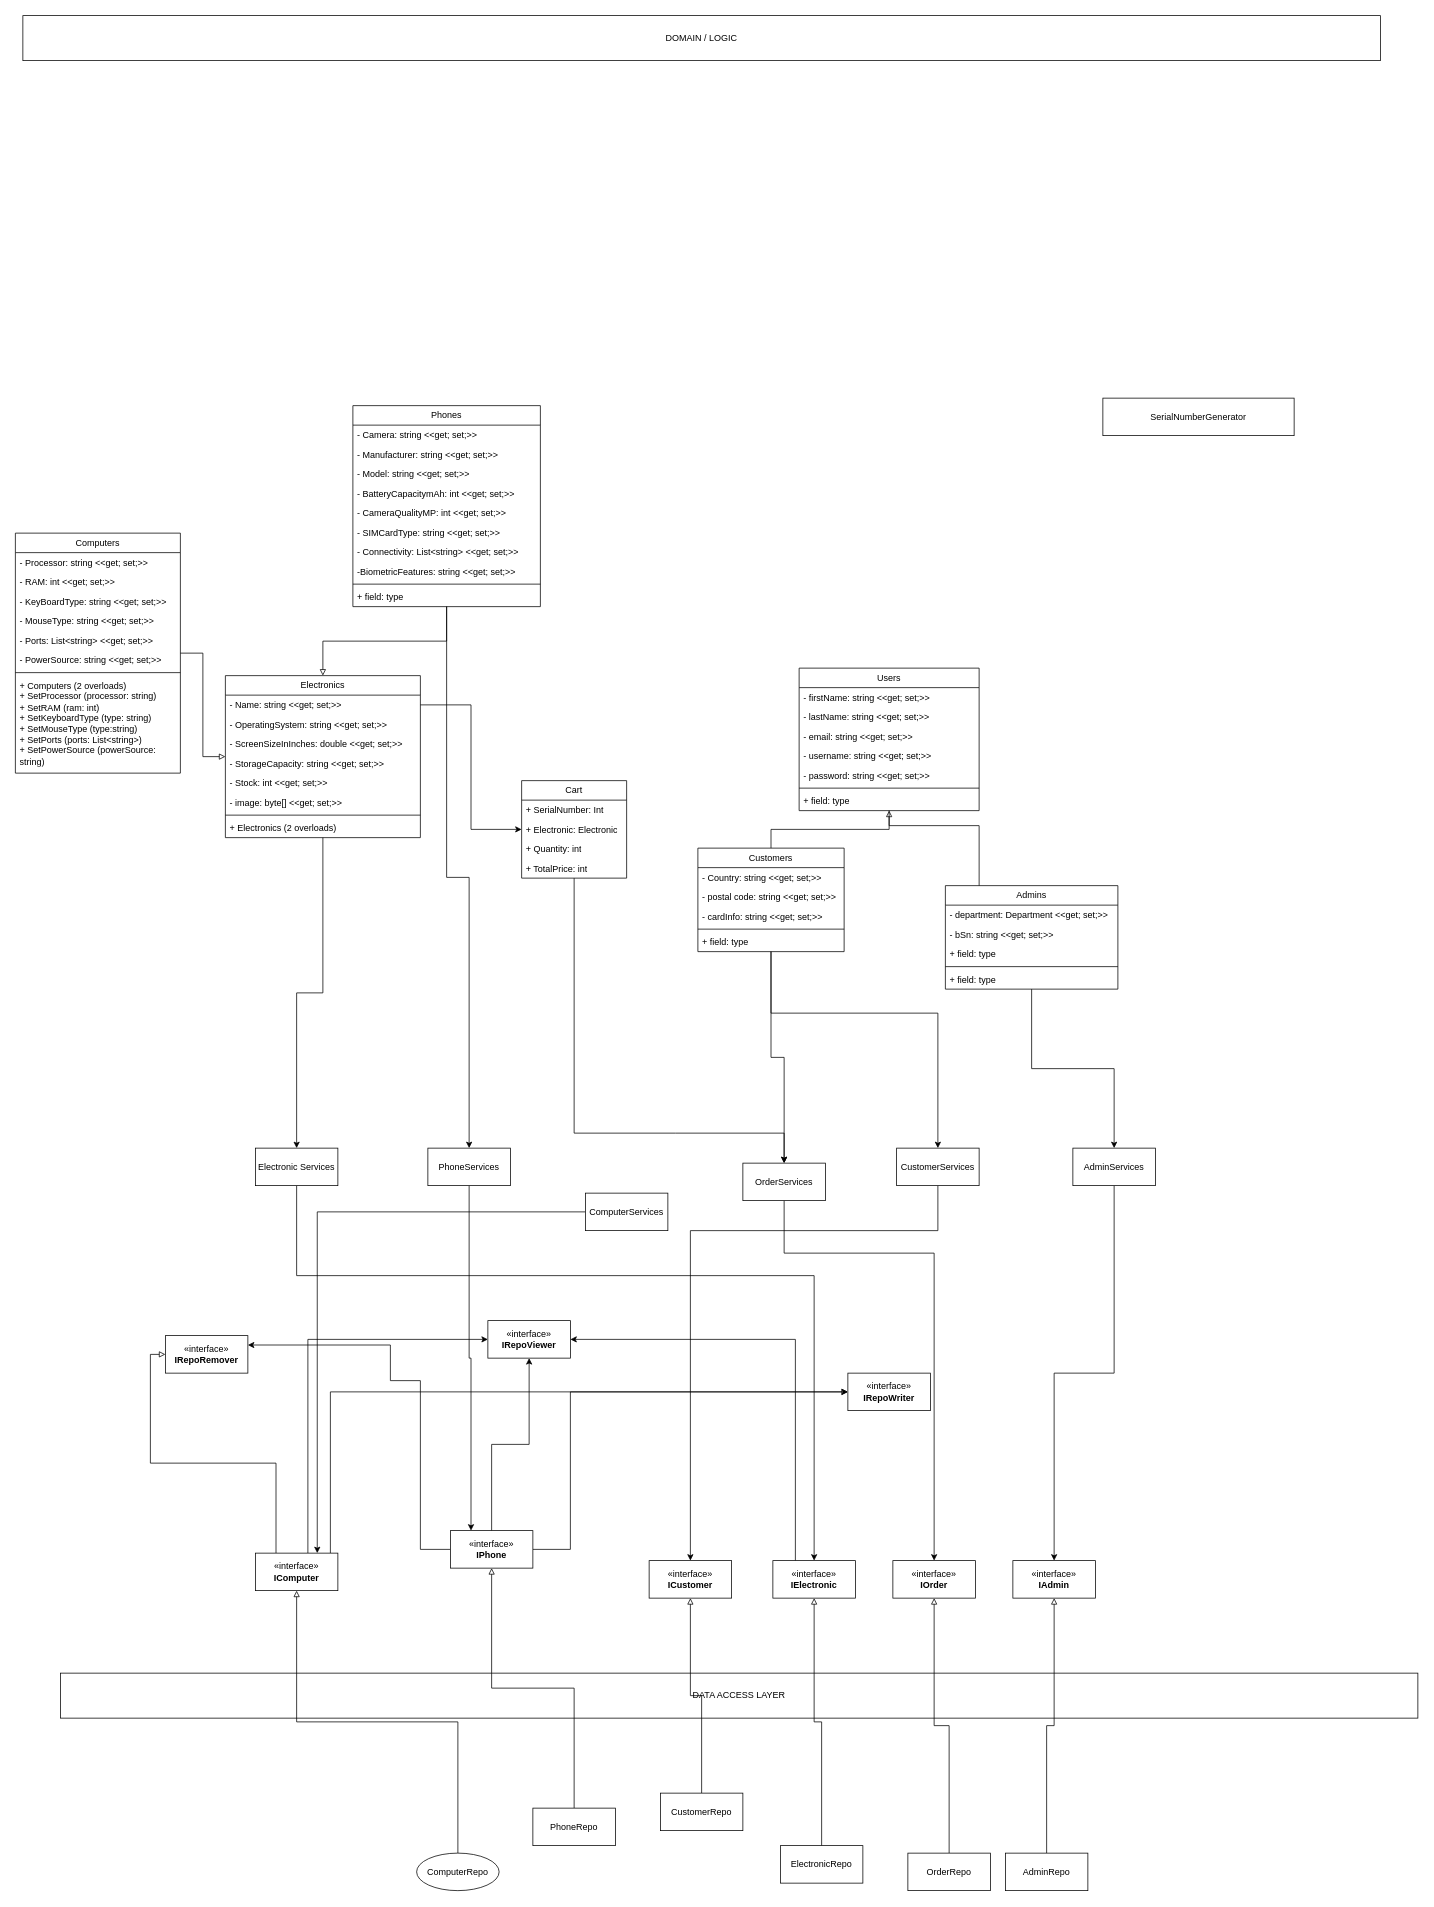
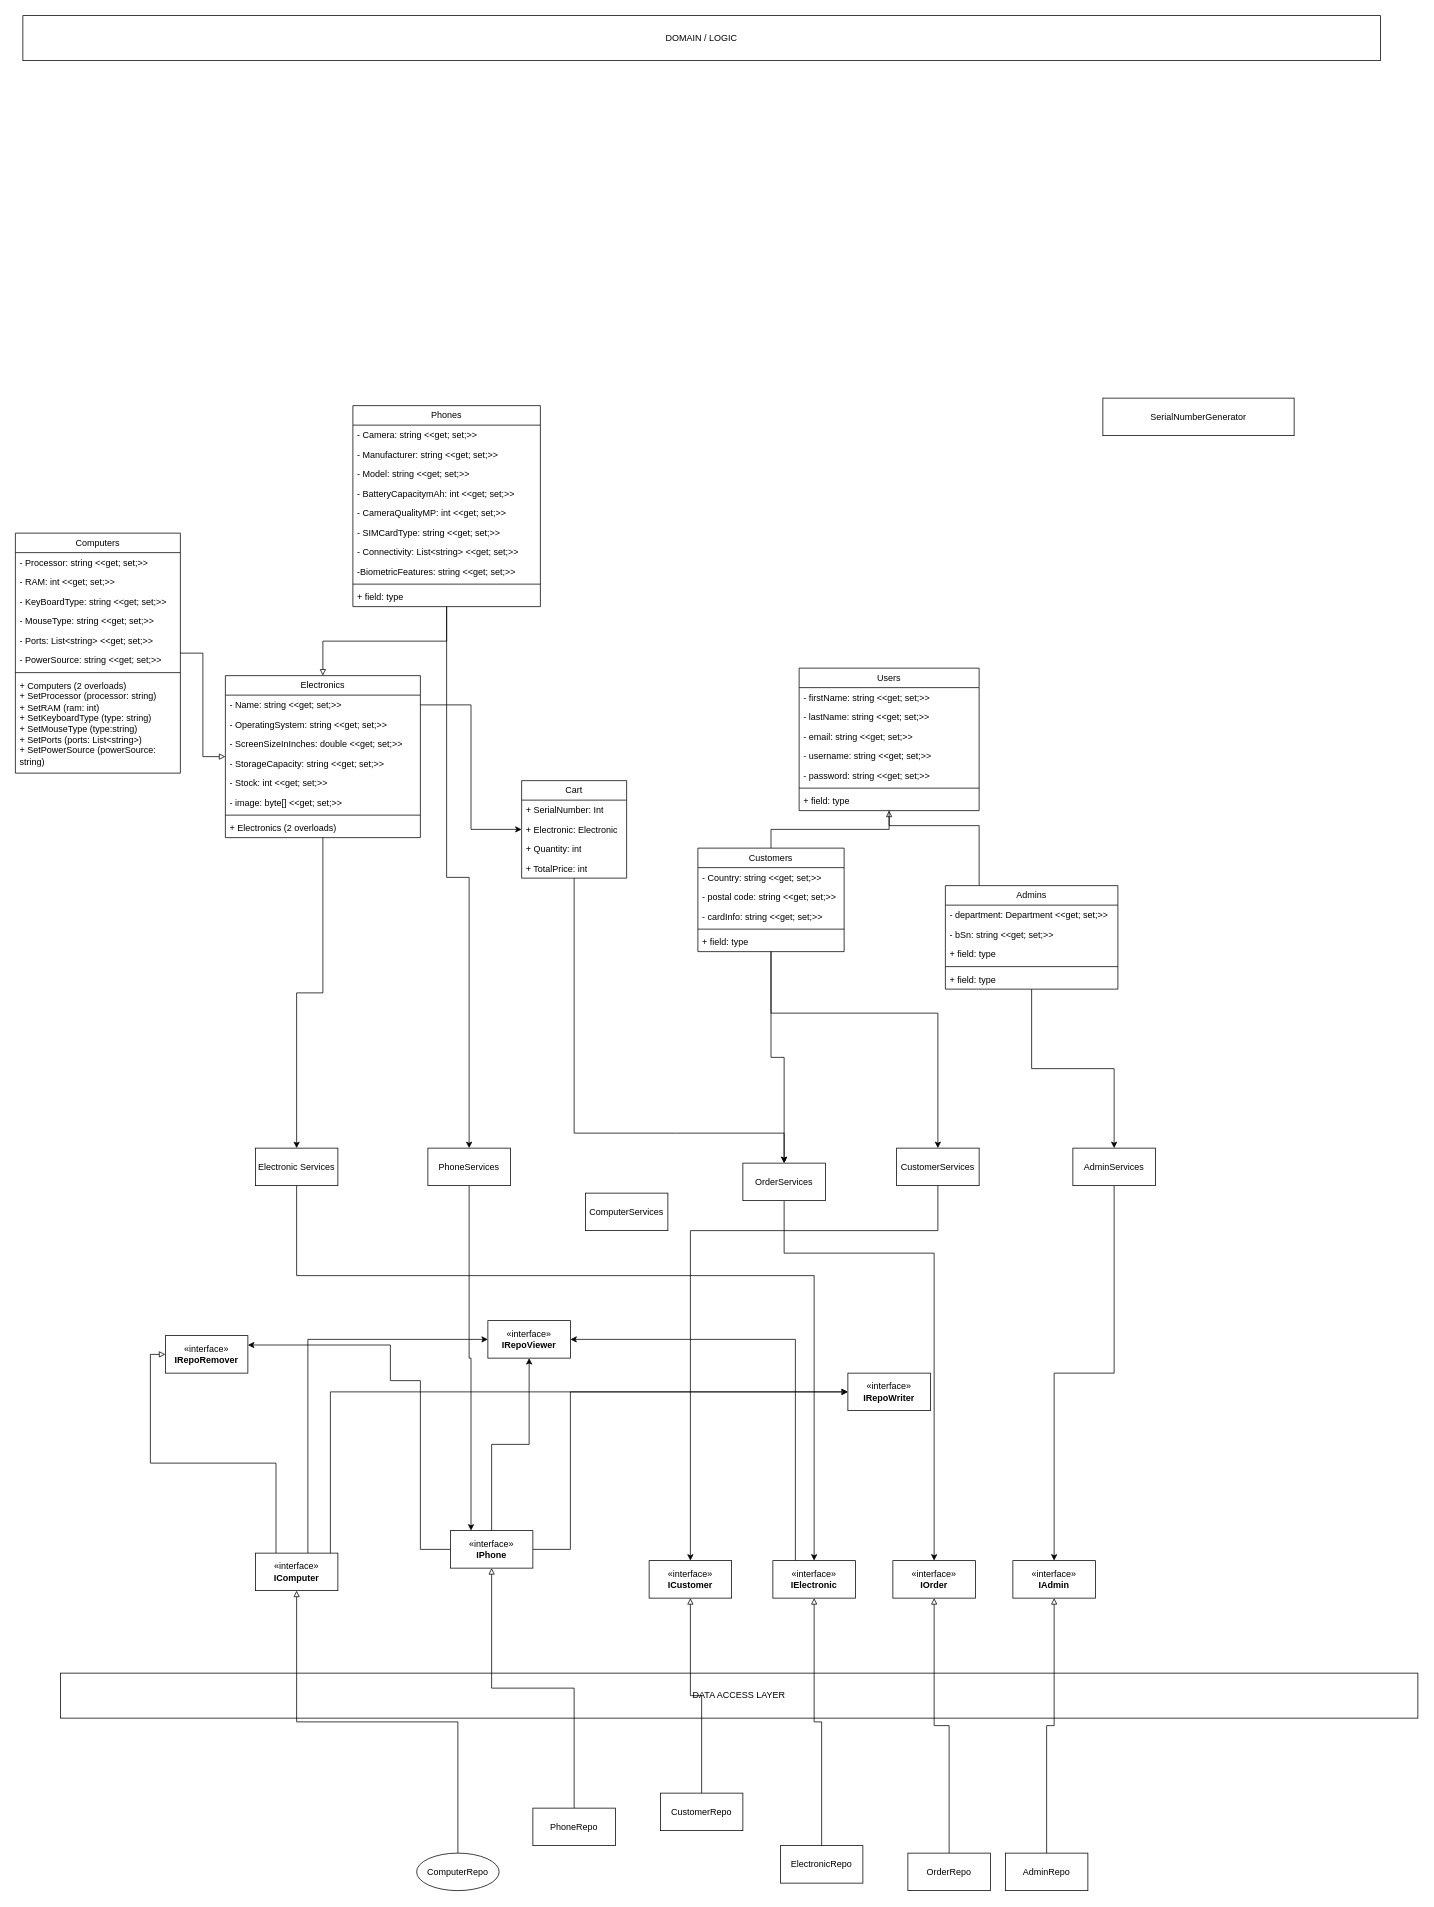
(317, 1379) -> none
